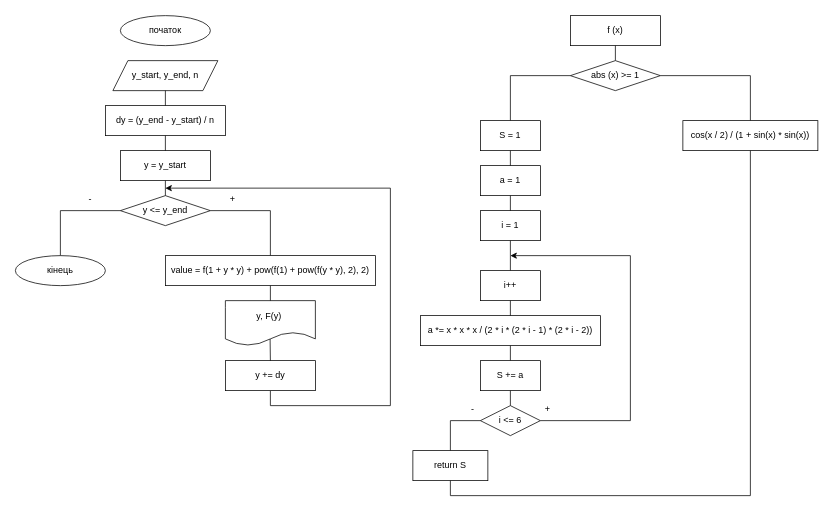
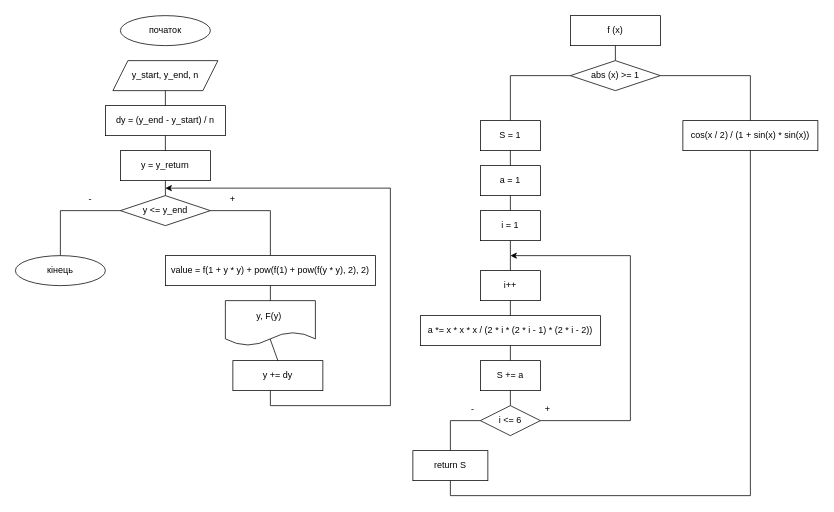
(165, 165) -> (165, 165)
(270, 375) -> (278, 375)
